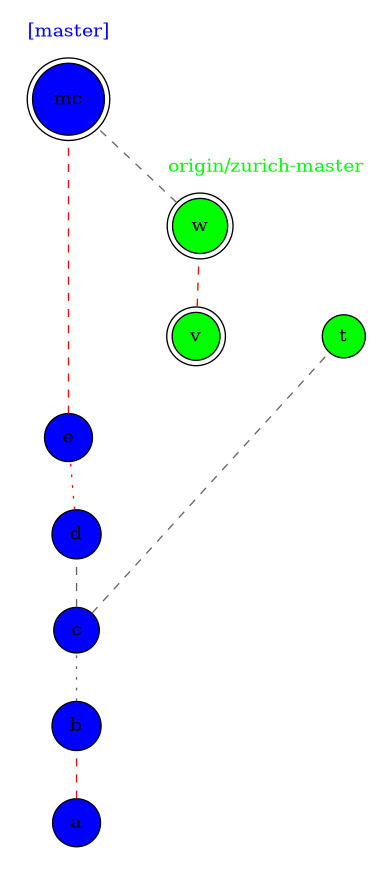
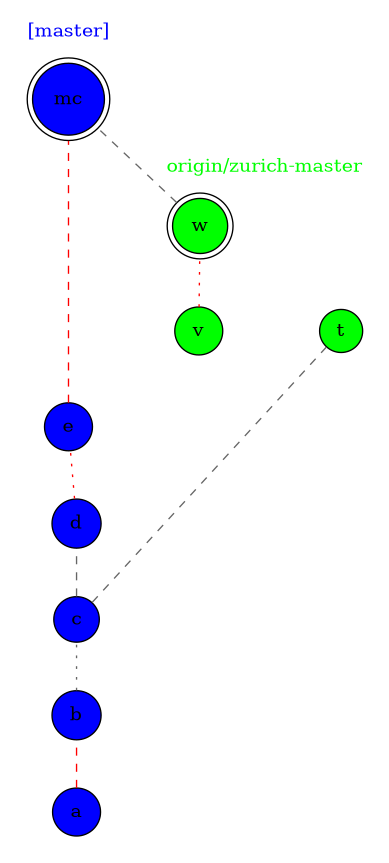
(198, 283) -> (199, 283)
(196, 336) -> (199, 331)
